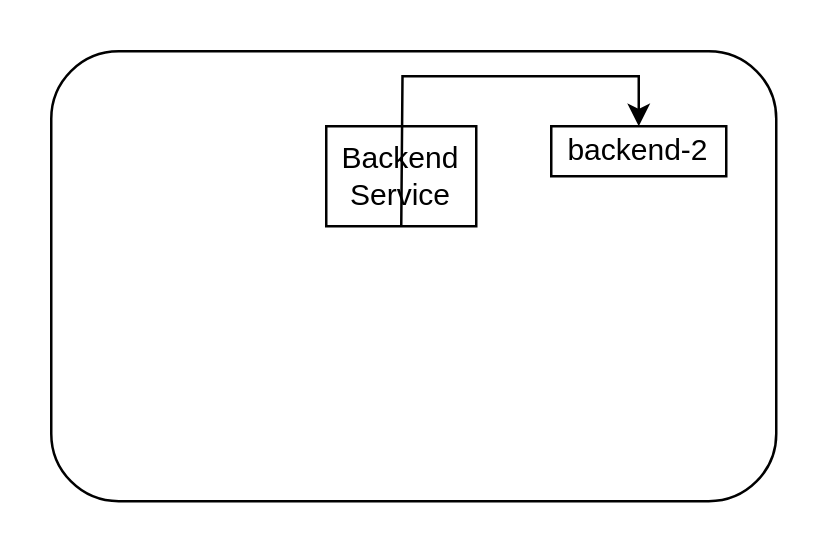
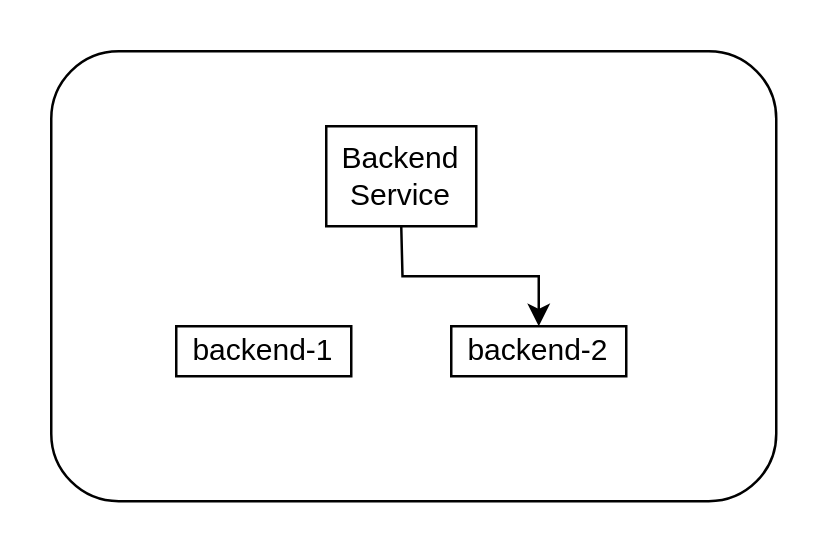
(639, 151) -> (539, 351)
none -> (264, 351)
